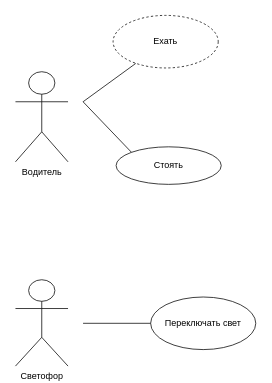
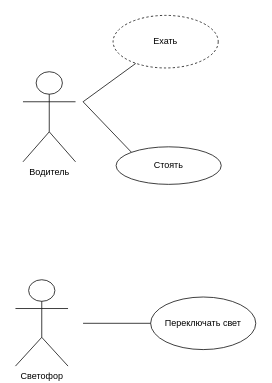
(42, 117) -> (49, 117)
